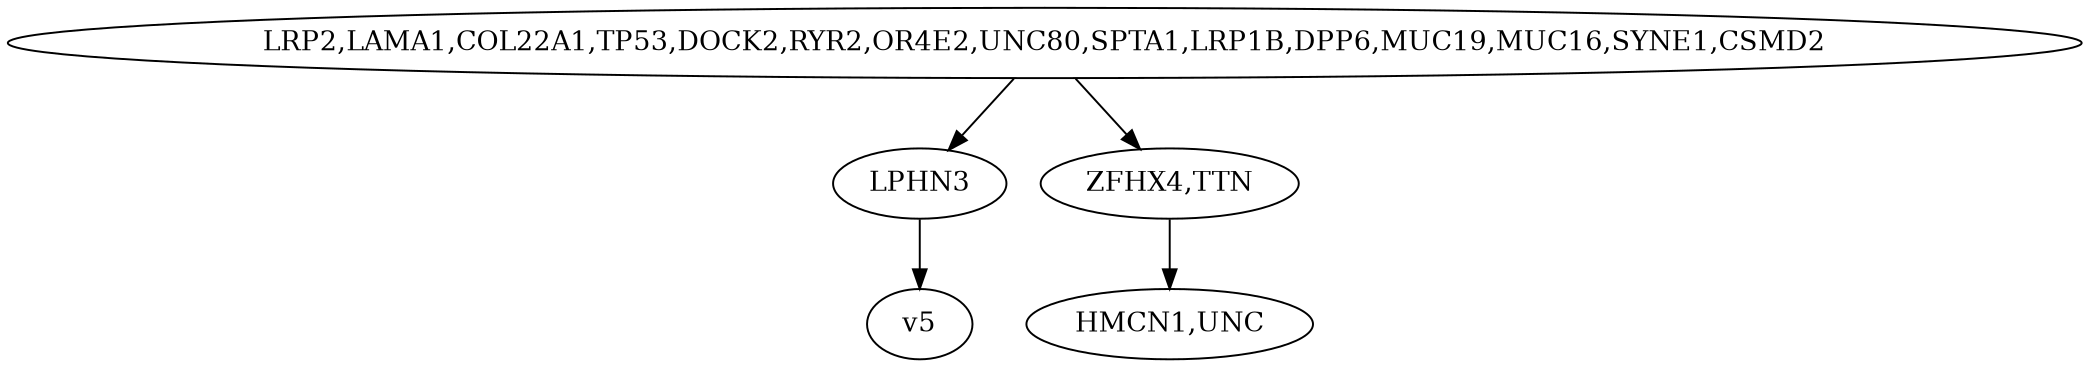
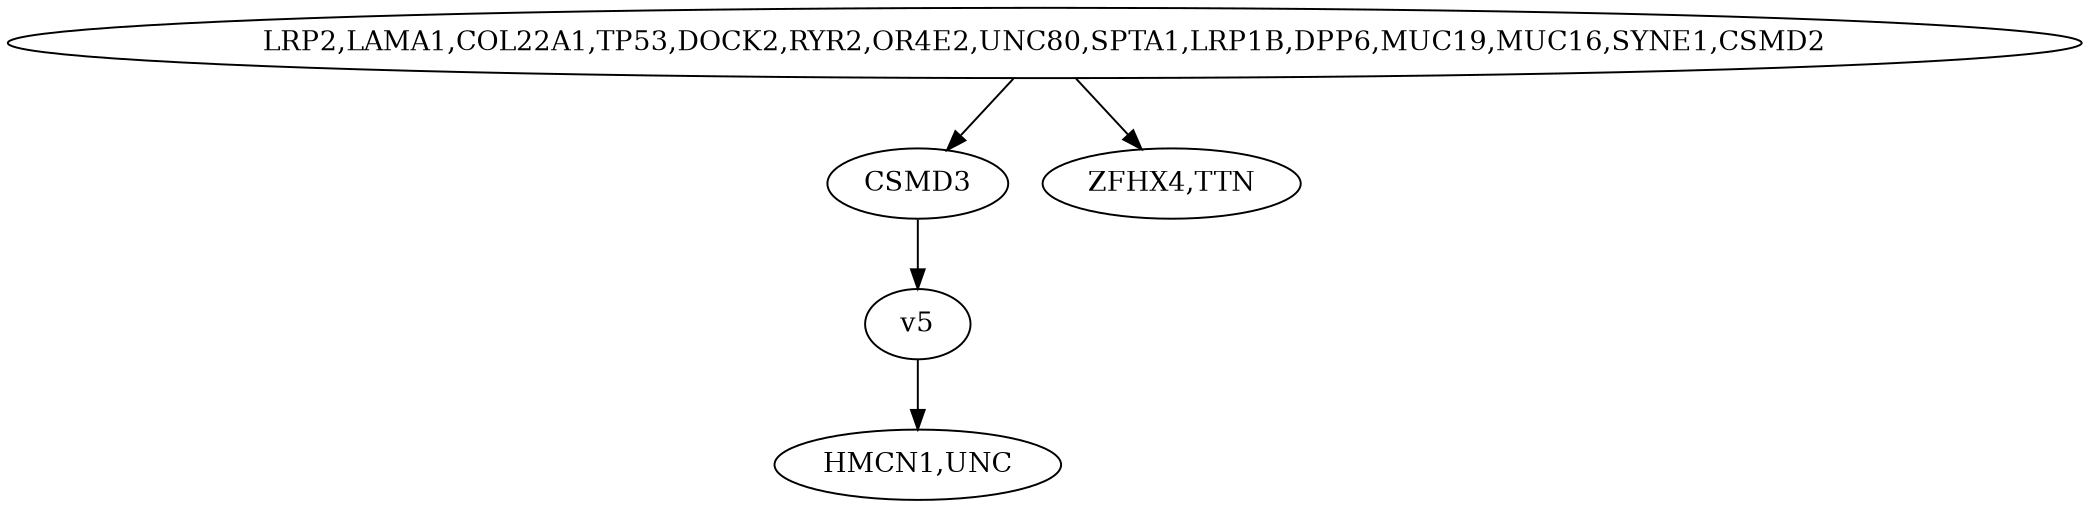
(920, 184) -> (918, 184)
(1170, 244) -> (918, 385)
